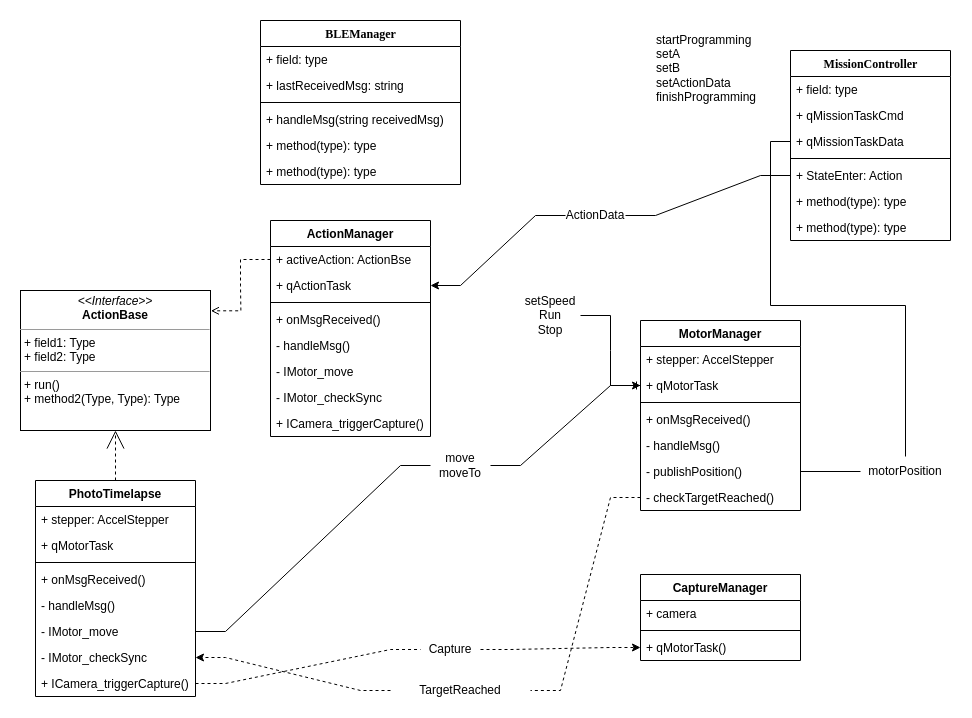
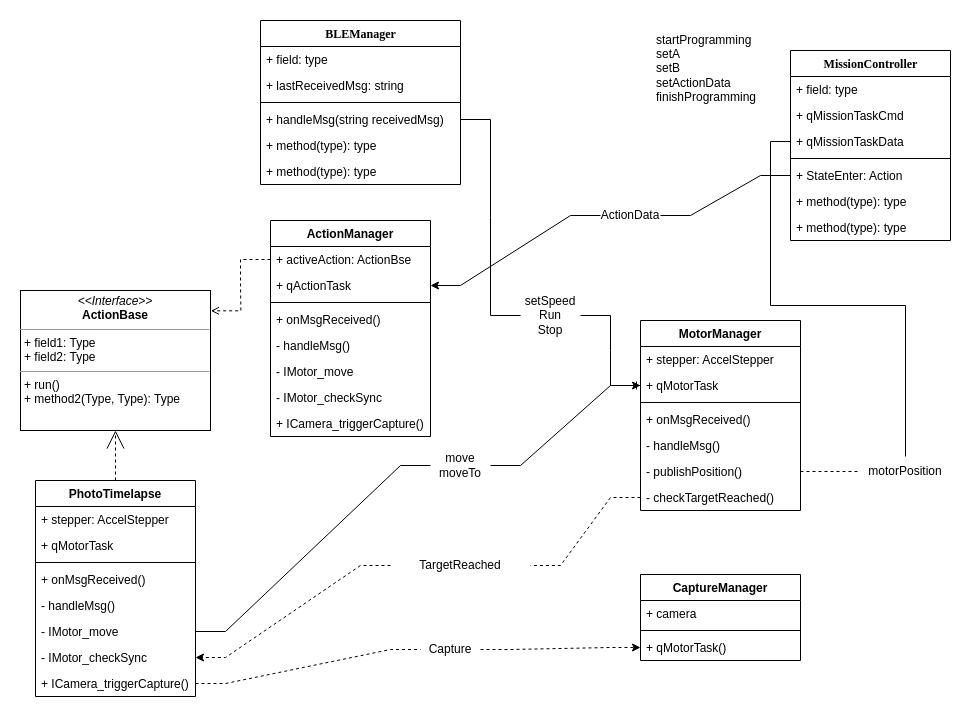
(596, 216) -> (631, 216)
none -> (491, 218)
(831, 472) -> (831, 472)
(461, 691) -> (461, 566)
